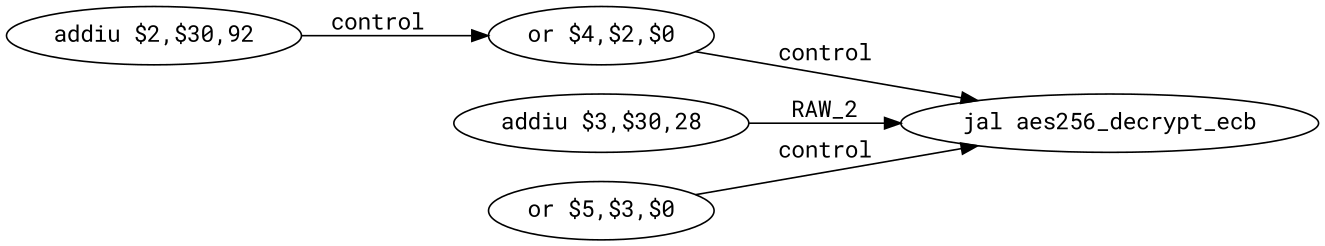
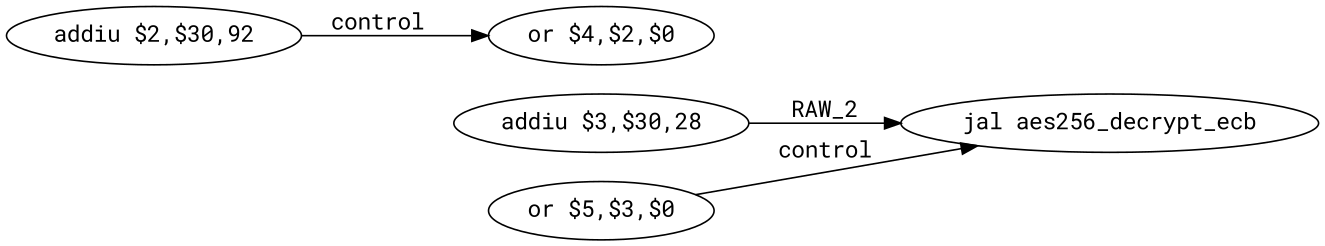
(828, 75) -> none
